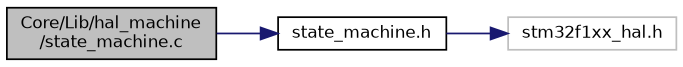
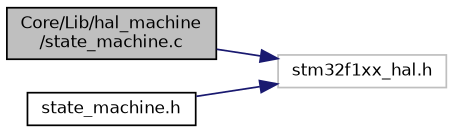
(239, 33) -> (239, 53)
